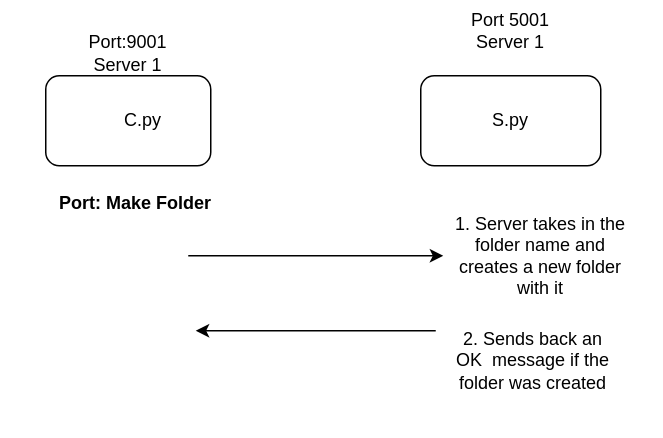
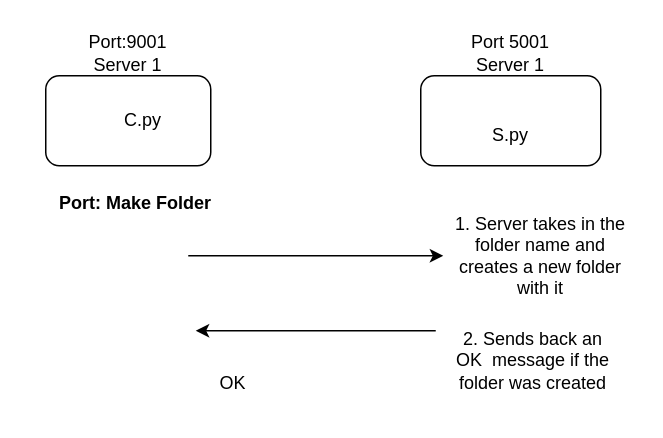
(511, 31) -> (511, 53)
(511, 121) -> (511, 136)
none -> (233, 383)
